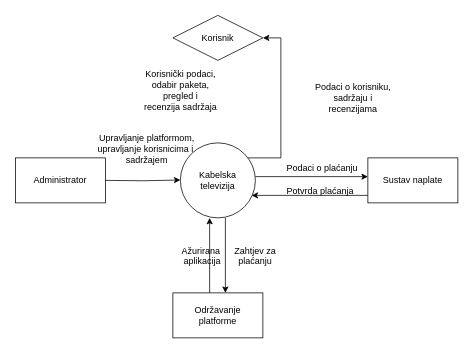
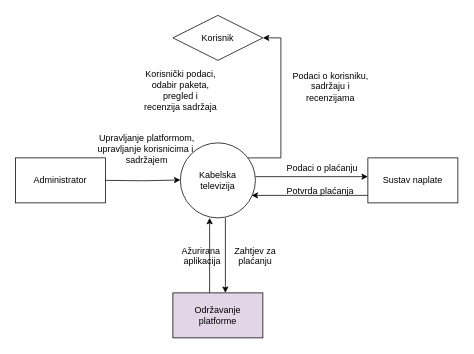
(353, 98) -> (330, 87)
(218, 315) -> (218, 315)
